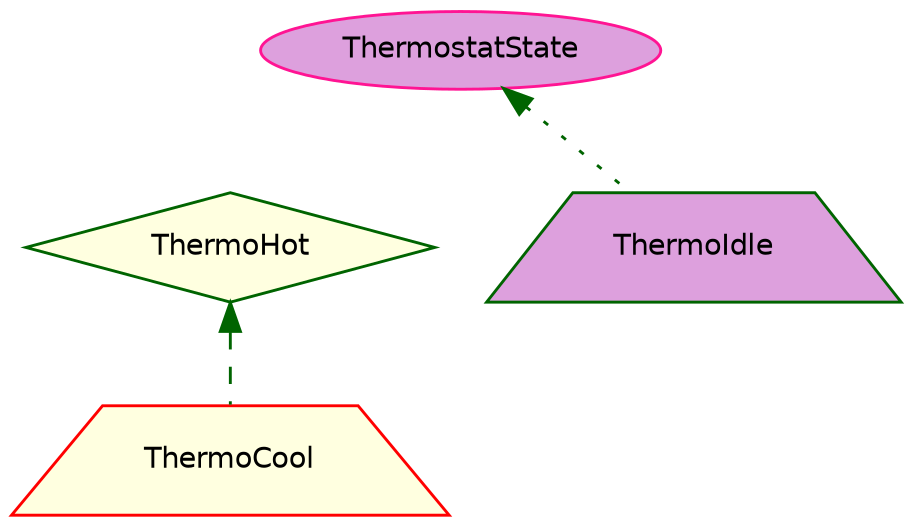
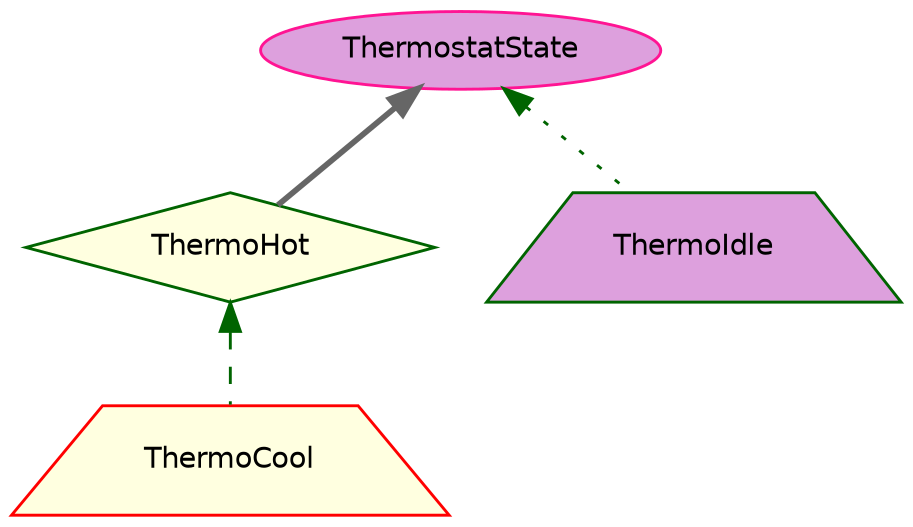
none -> (337, 156)
